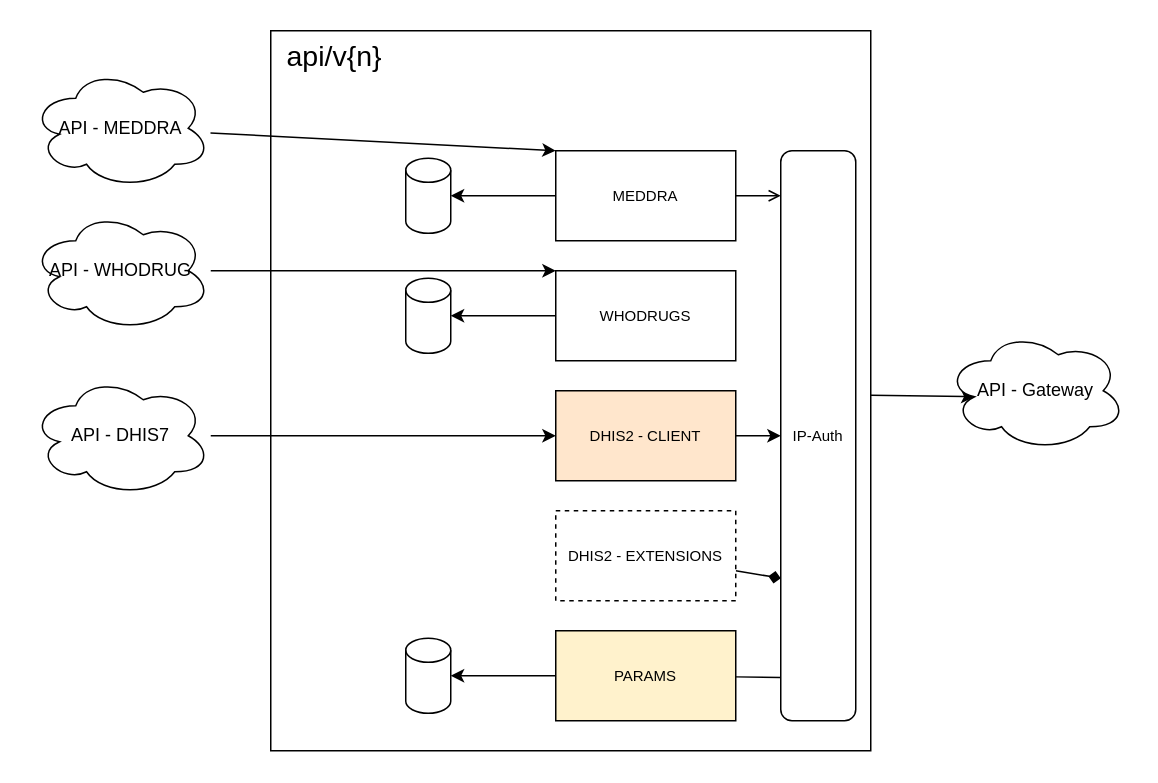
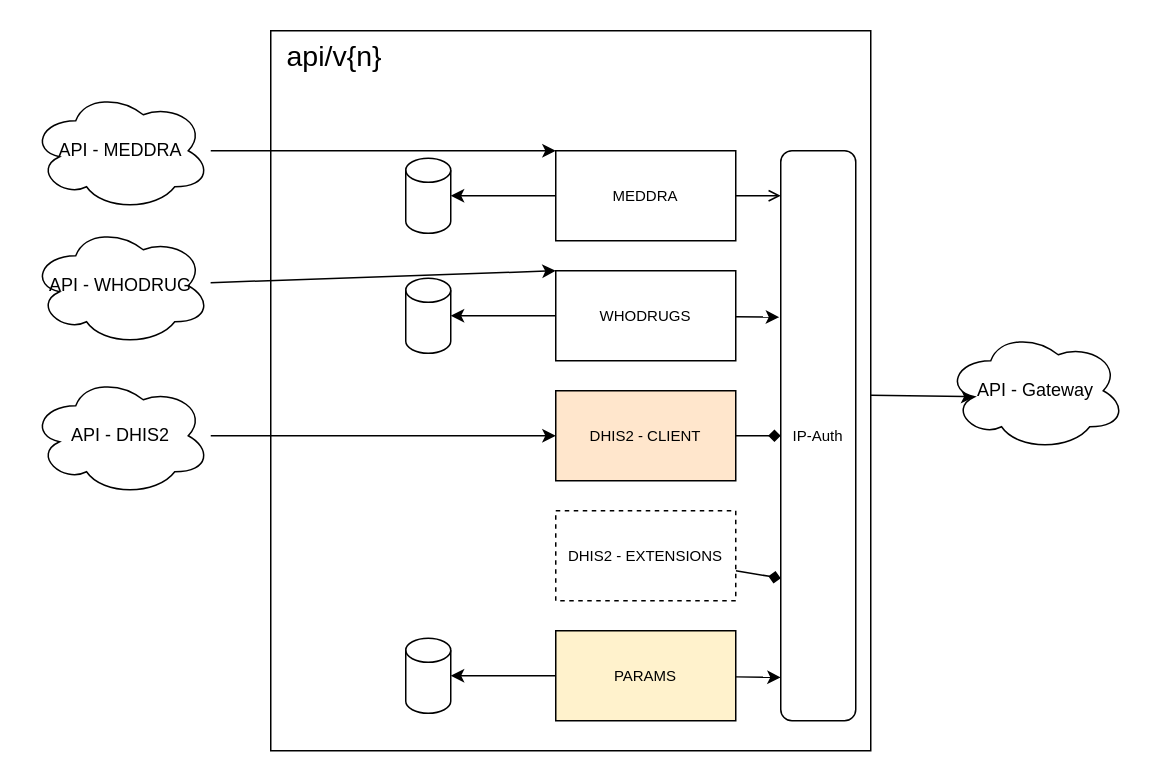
(121, 128) -> (121, 151)
(121, 271) -> (121, 286)
none -> (752, 317)
(121, 436) -> (121, 436)
(769, 436) -> (768, 436)
(773, 677) -> (769, 677)
